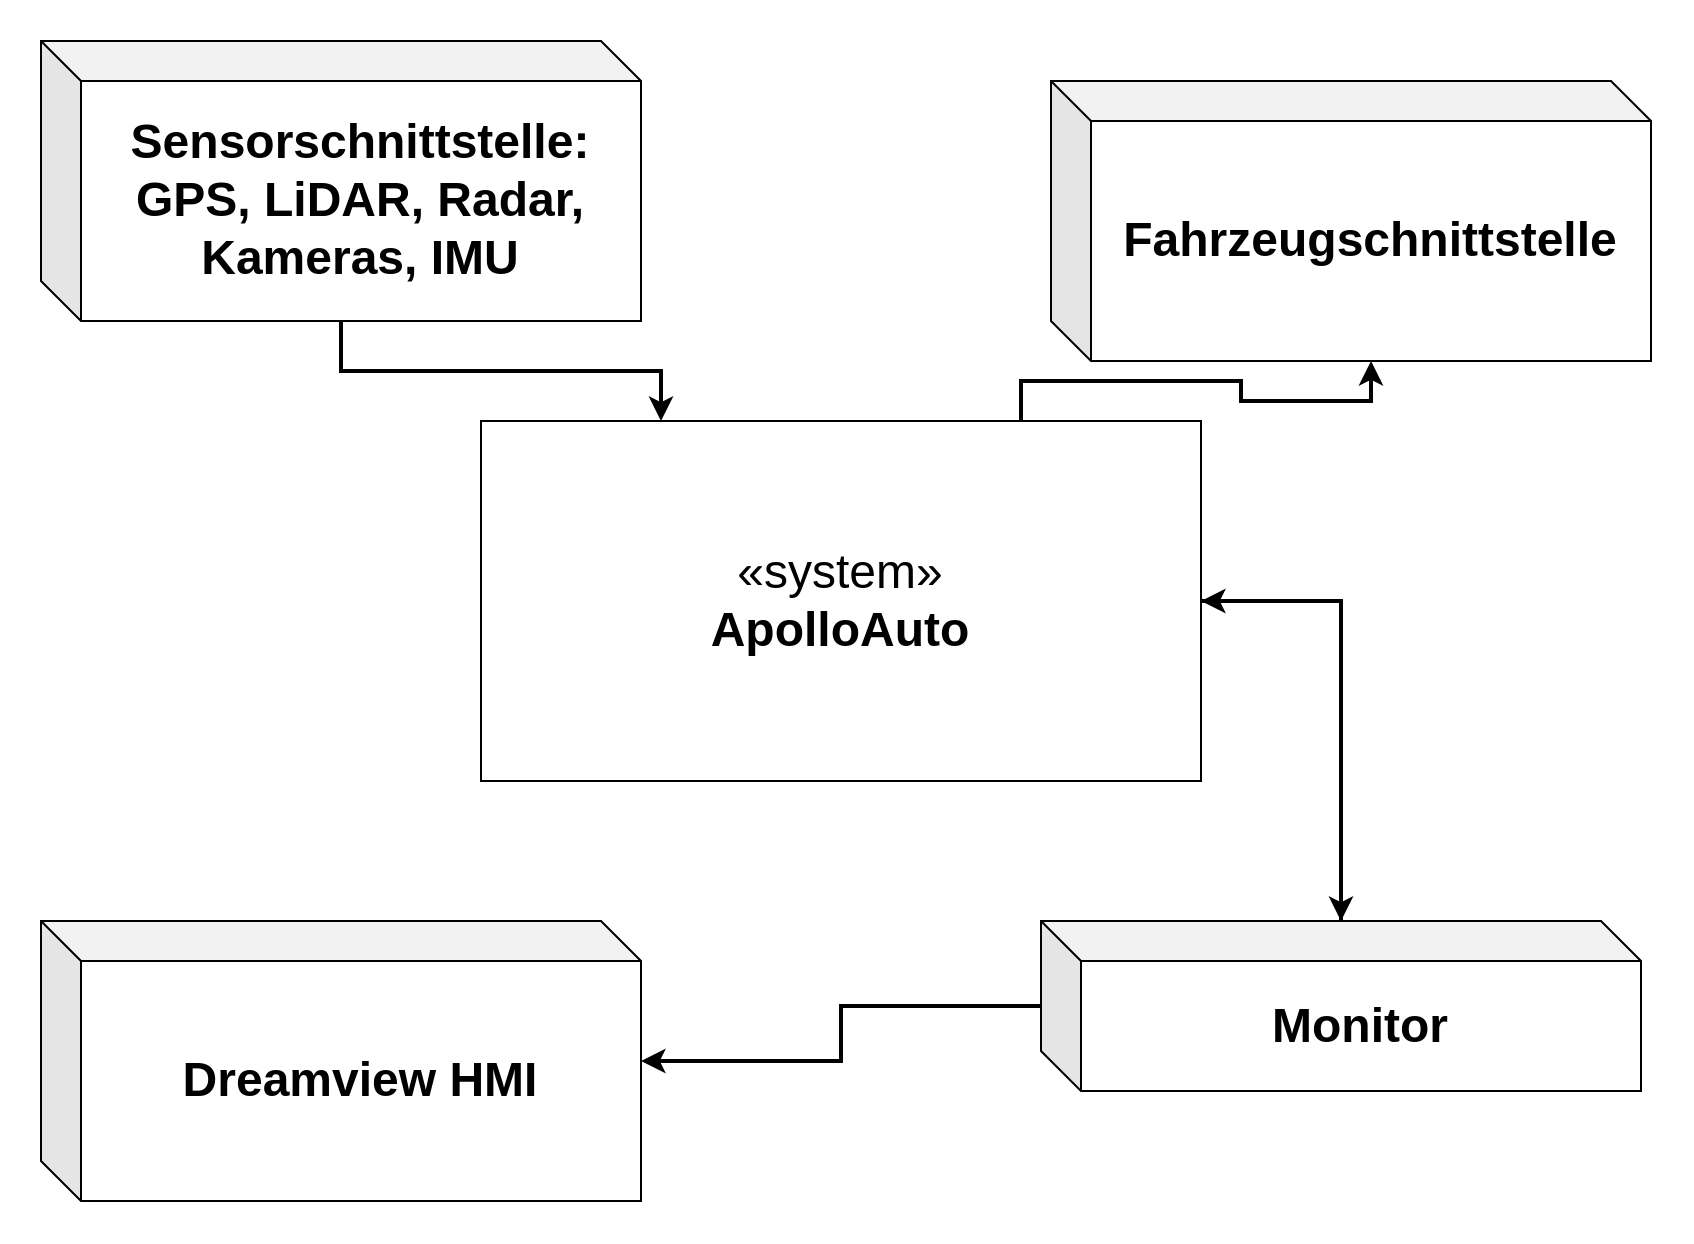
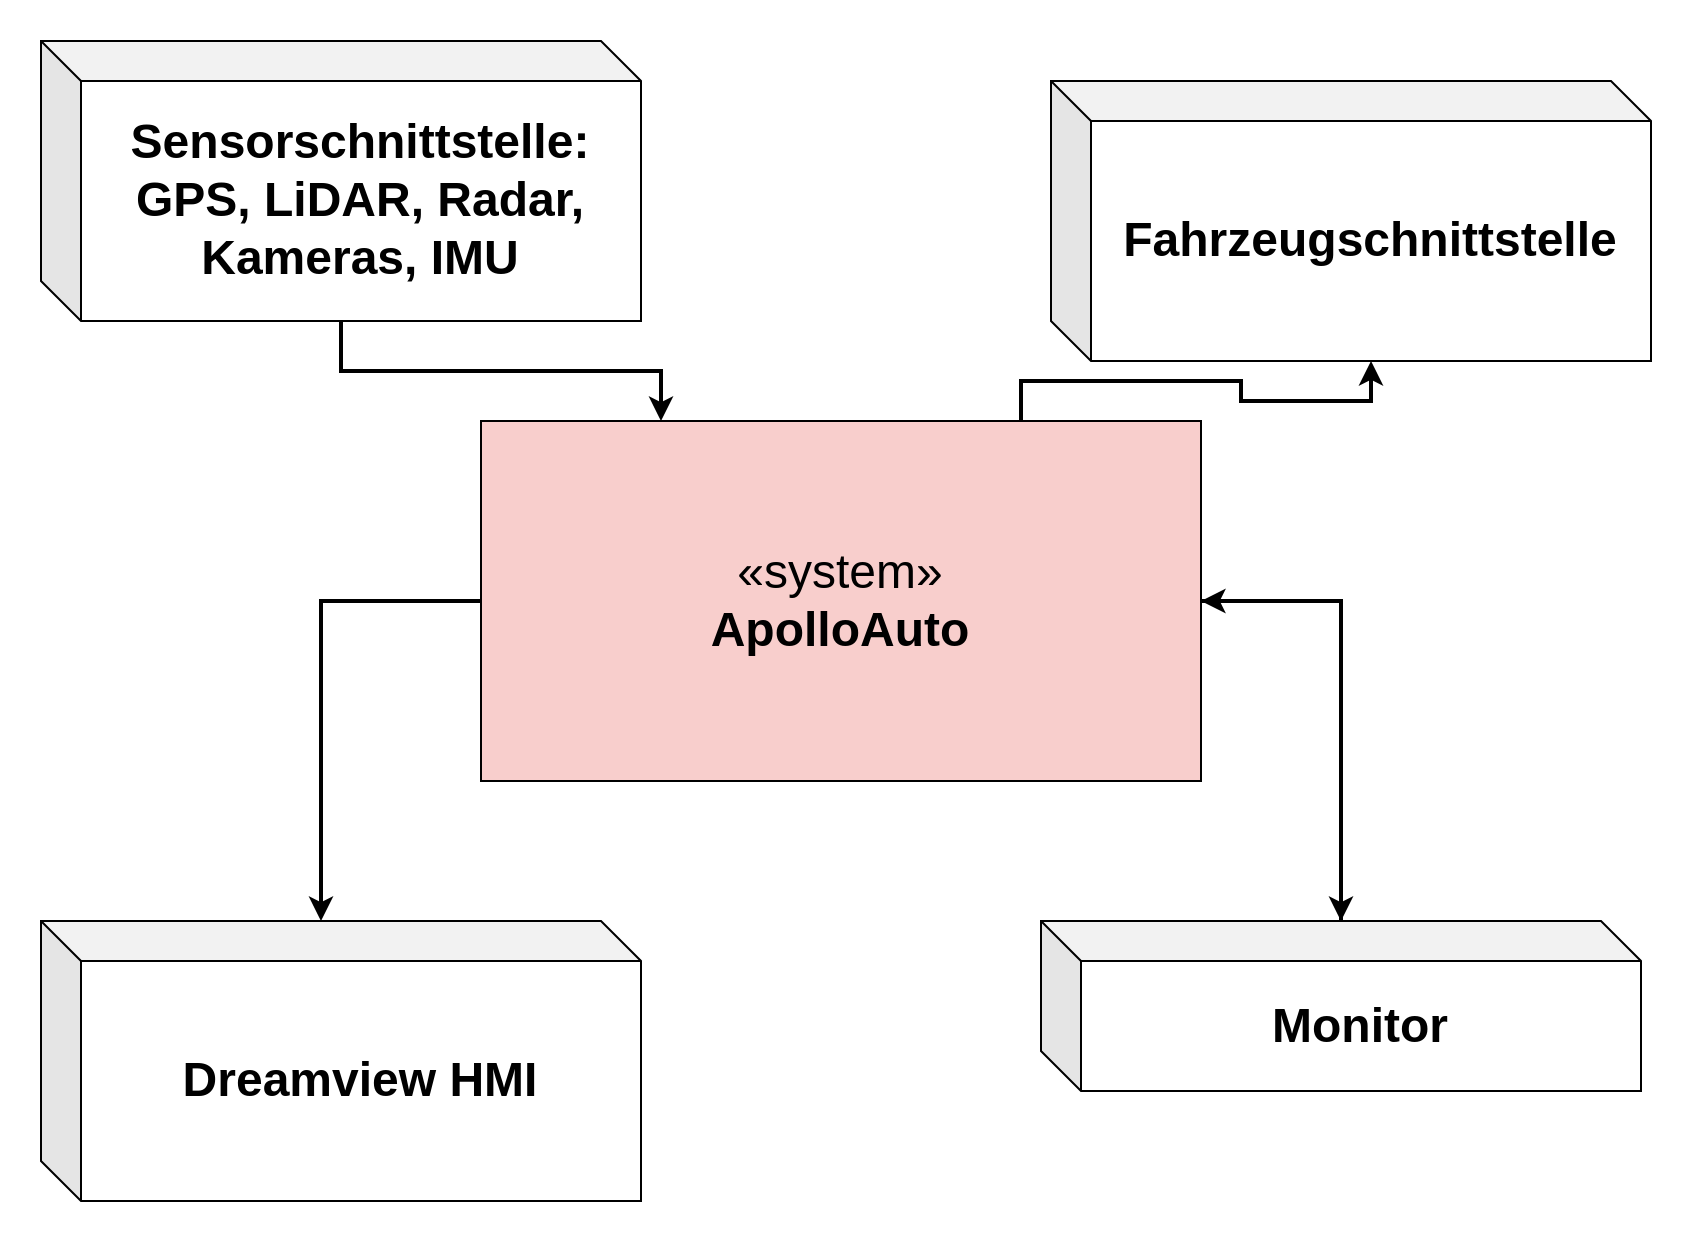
(841, 601) -> (841, 601)
none -> (321, 672)
(841, 1025) -> none
